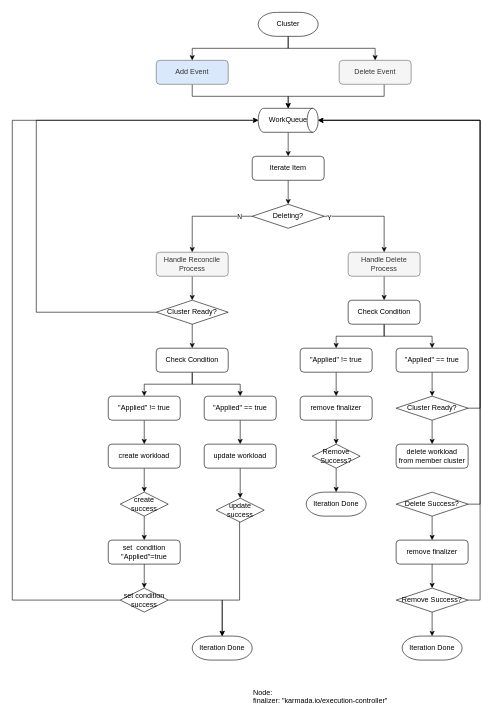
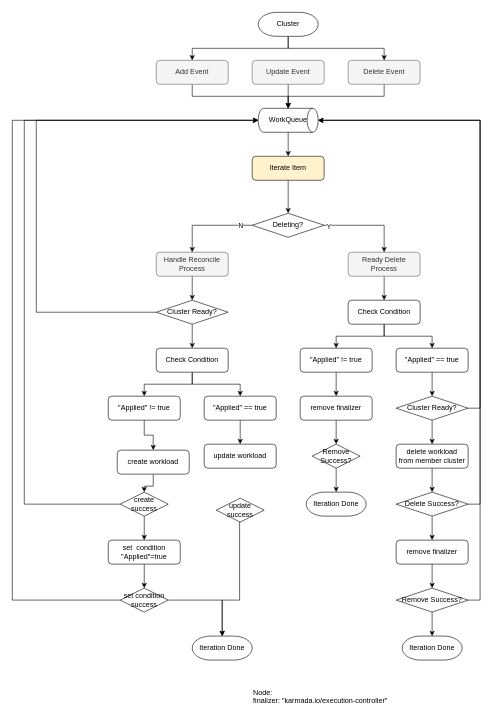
(192, 72) -> (192, 72)
none -> (288, 72)
(375, 72) -> (384, 72)
none -> (288, 89)
(288, 168) -> (288, 168)
(288, 216) -> (288, 225)
(384, 264) -> (384, 264)
none -> (24, 361)
(144, 456) -> (153, 462)
none -> (432, 486)
(240, 492) -> none
